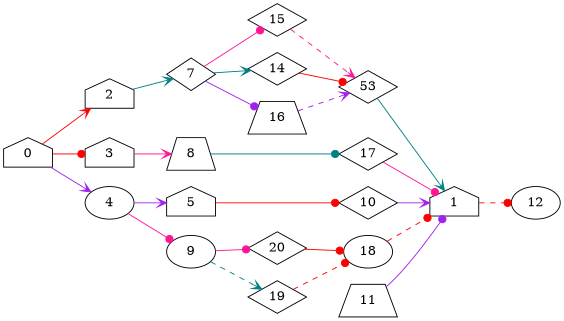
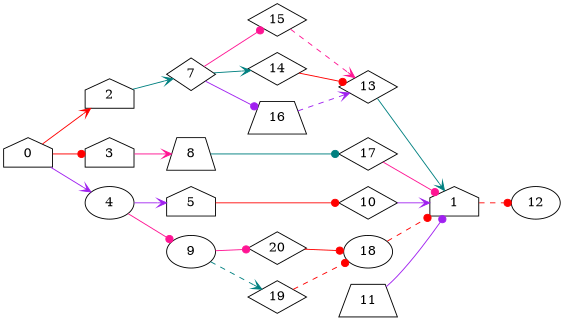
(368, 87) -> (368, 87)
